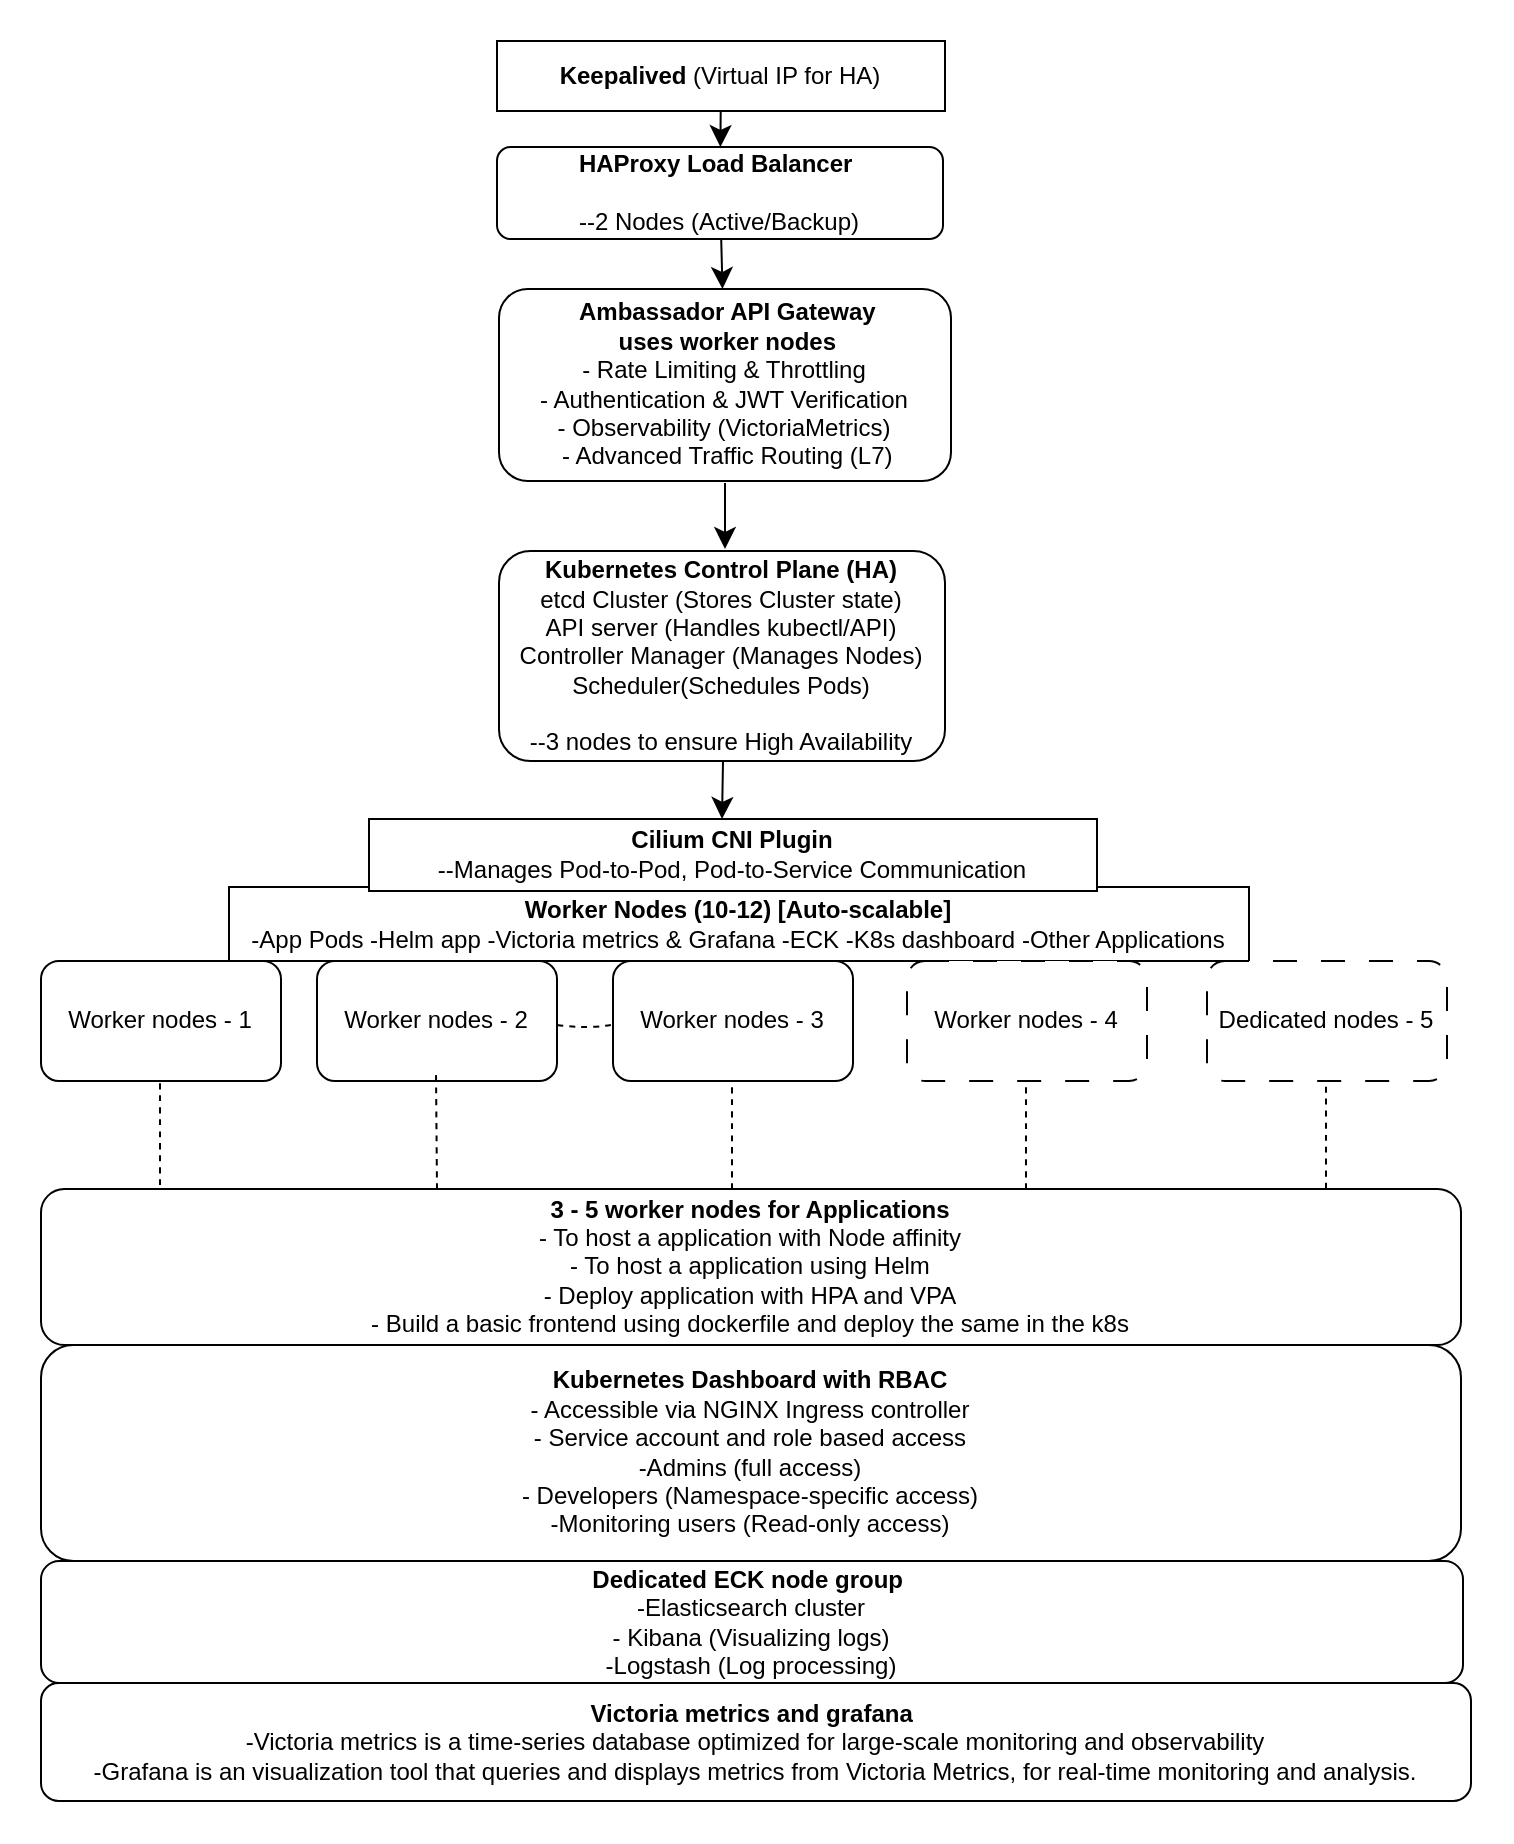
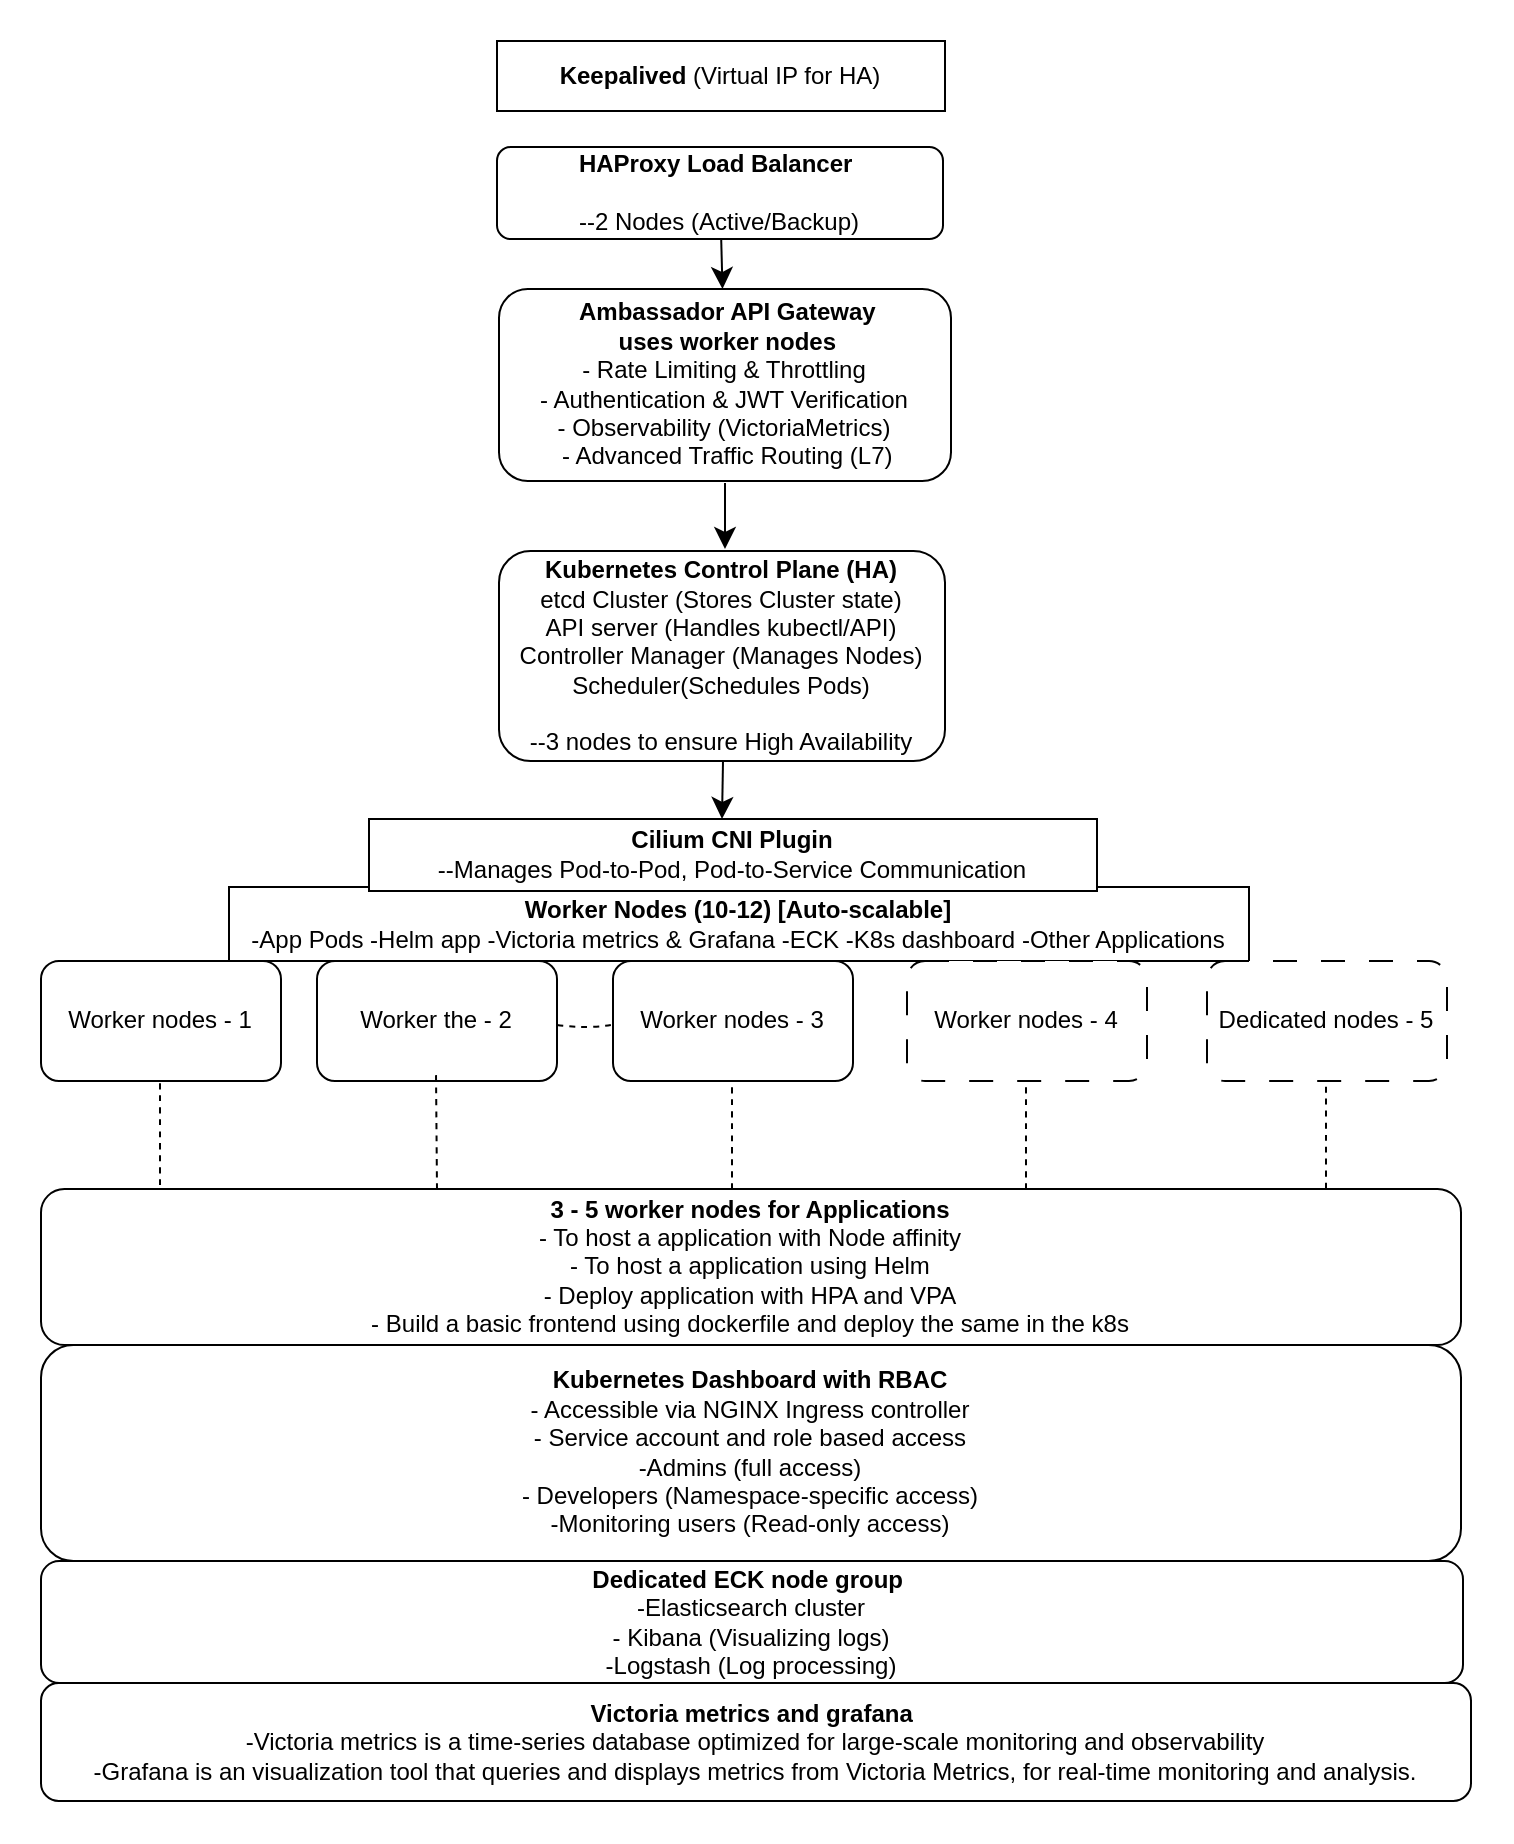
(721, 121) -> none
(437, 1021) -> (437, 1021)
